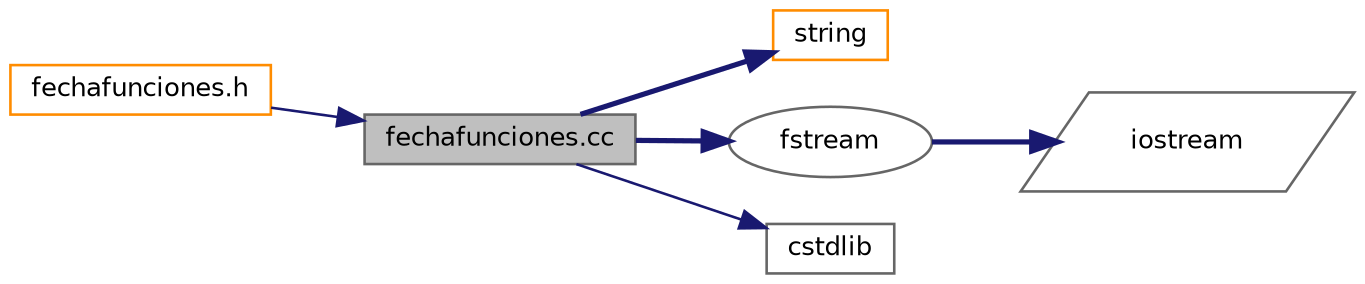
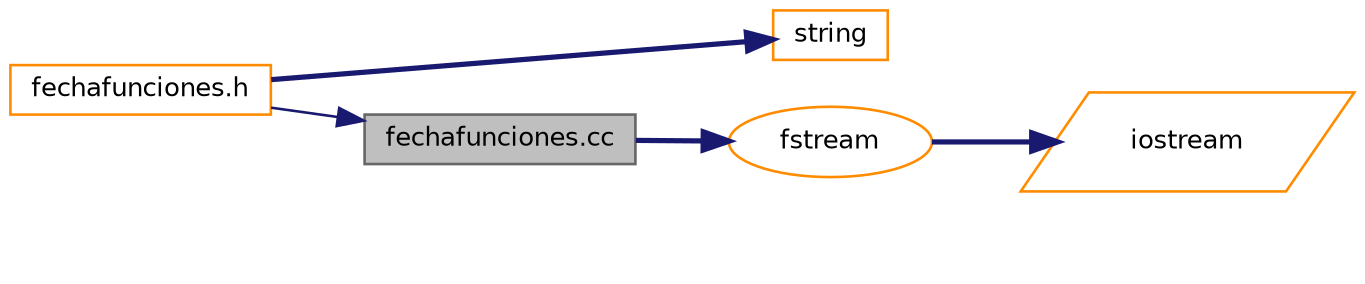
(664, 88) -> (509, 61)
(830, 142) -> (830, 142)
(1187, 142) -> (1187, 142)
(830, 249) -> none
